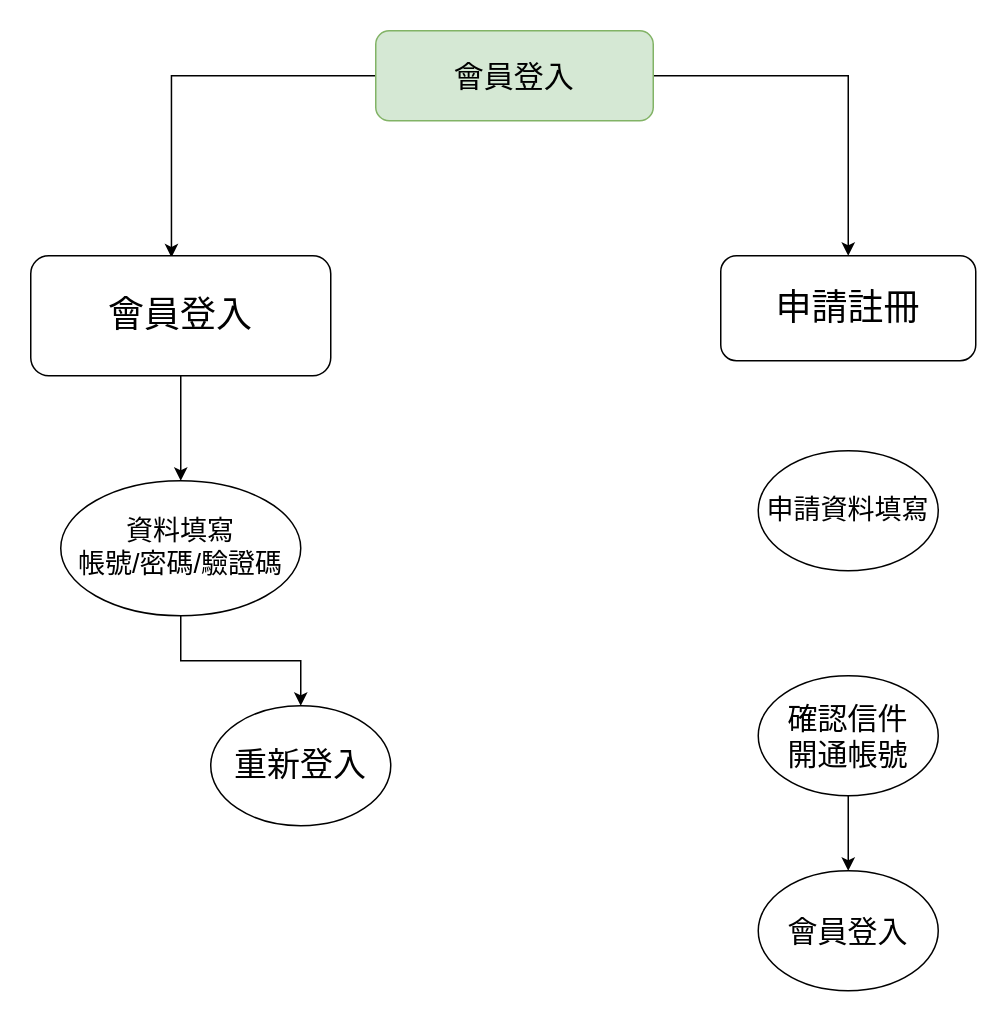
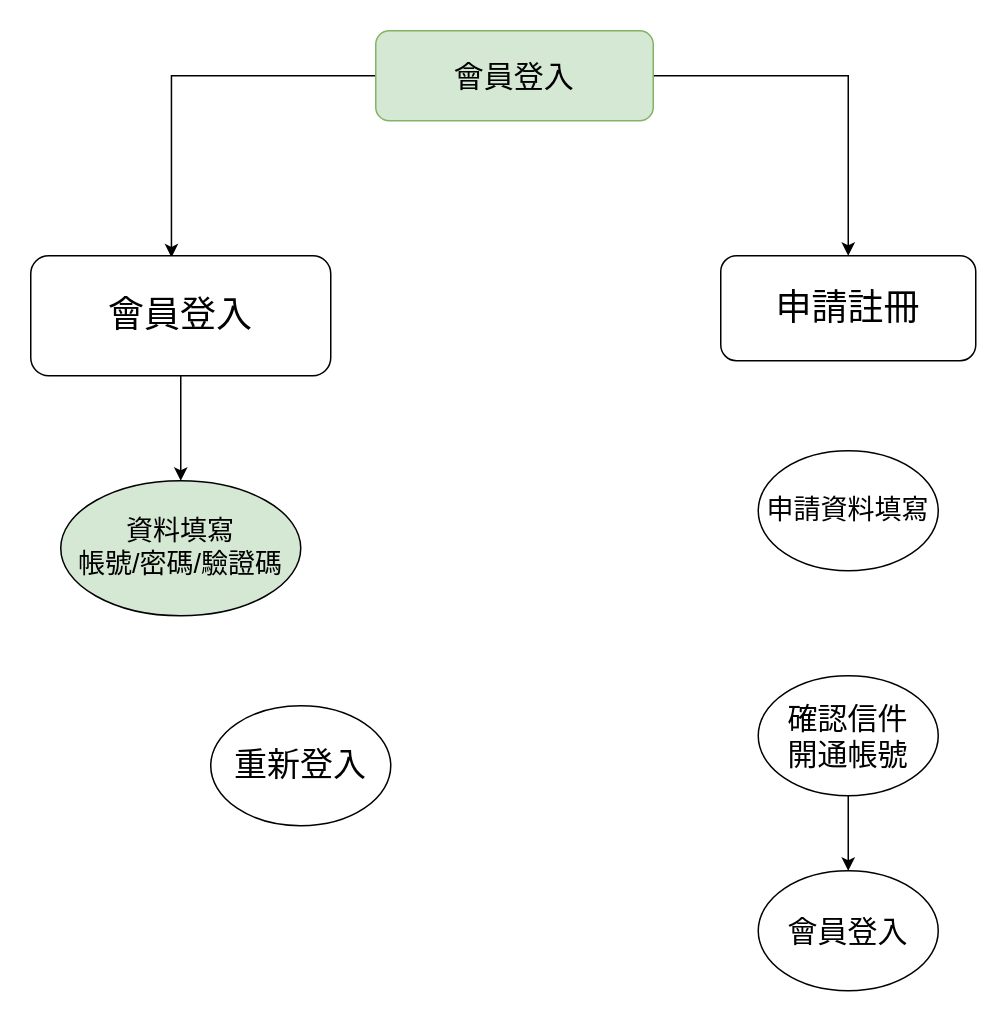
(181, 548) -> (181, 548)
(236, 661) -> none
